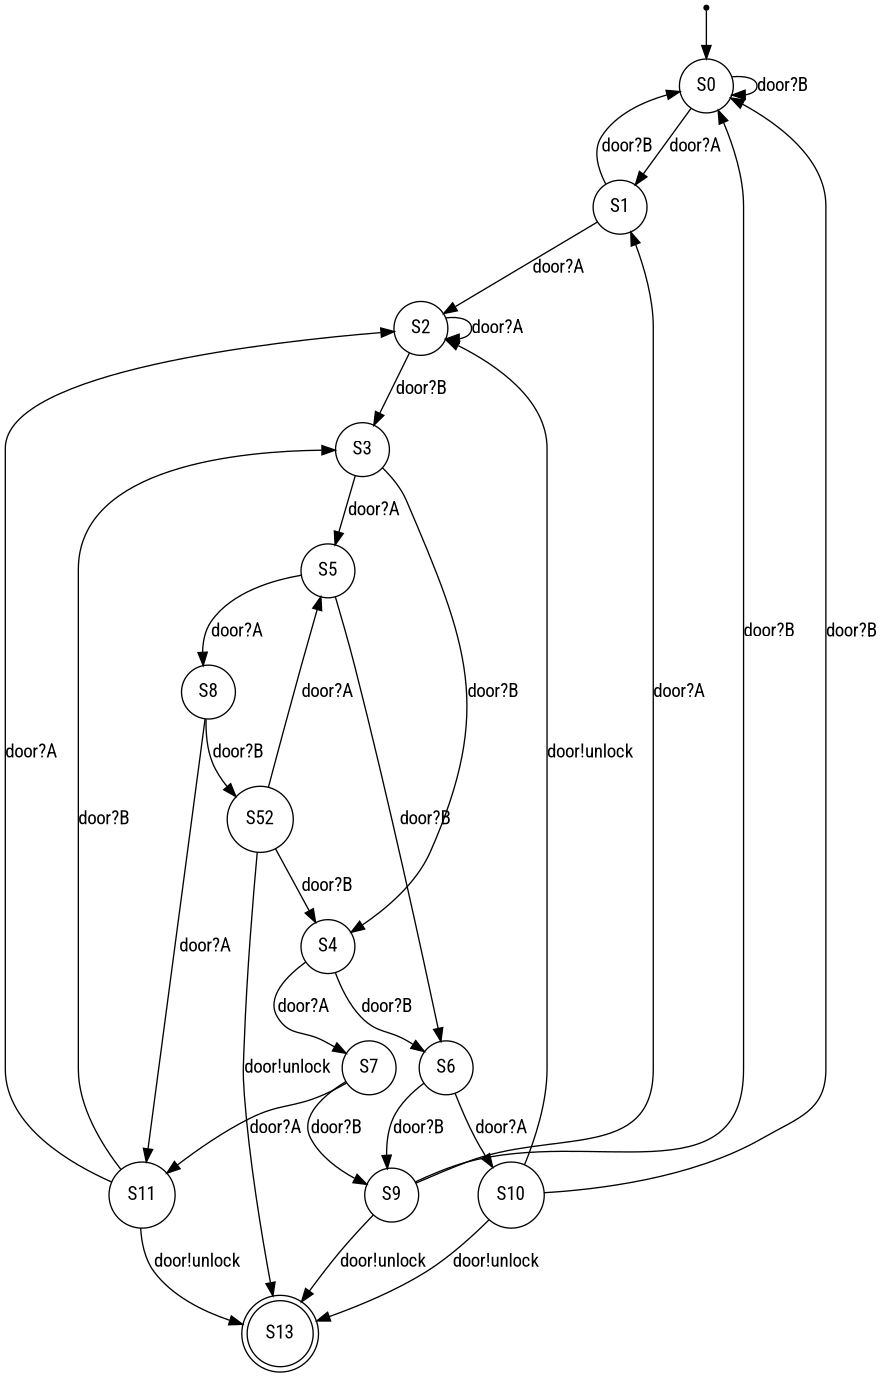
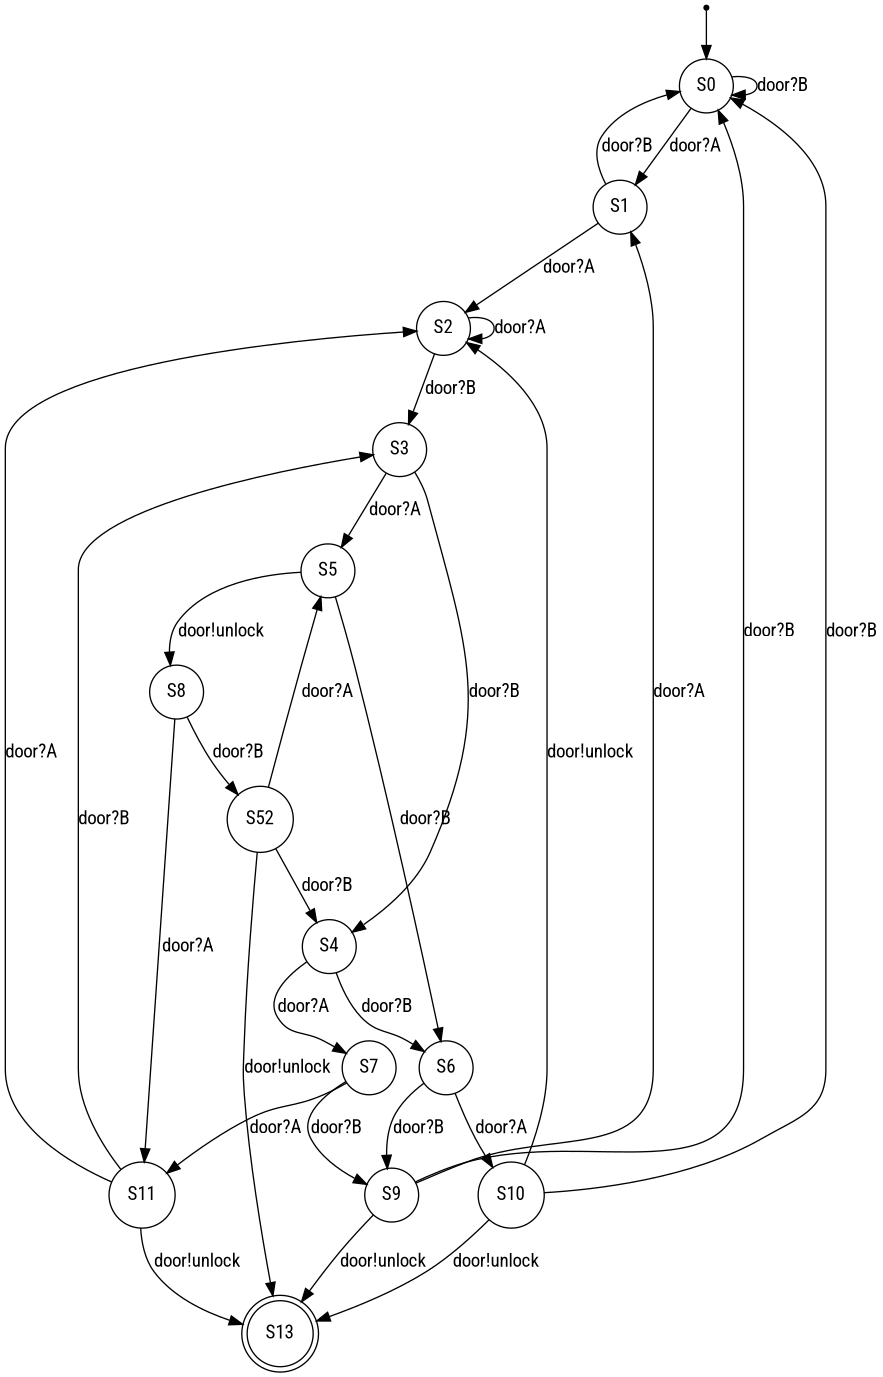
(238, 632) -> (221, 632)
